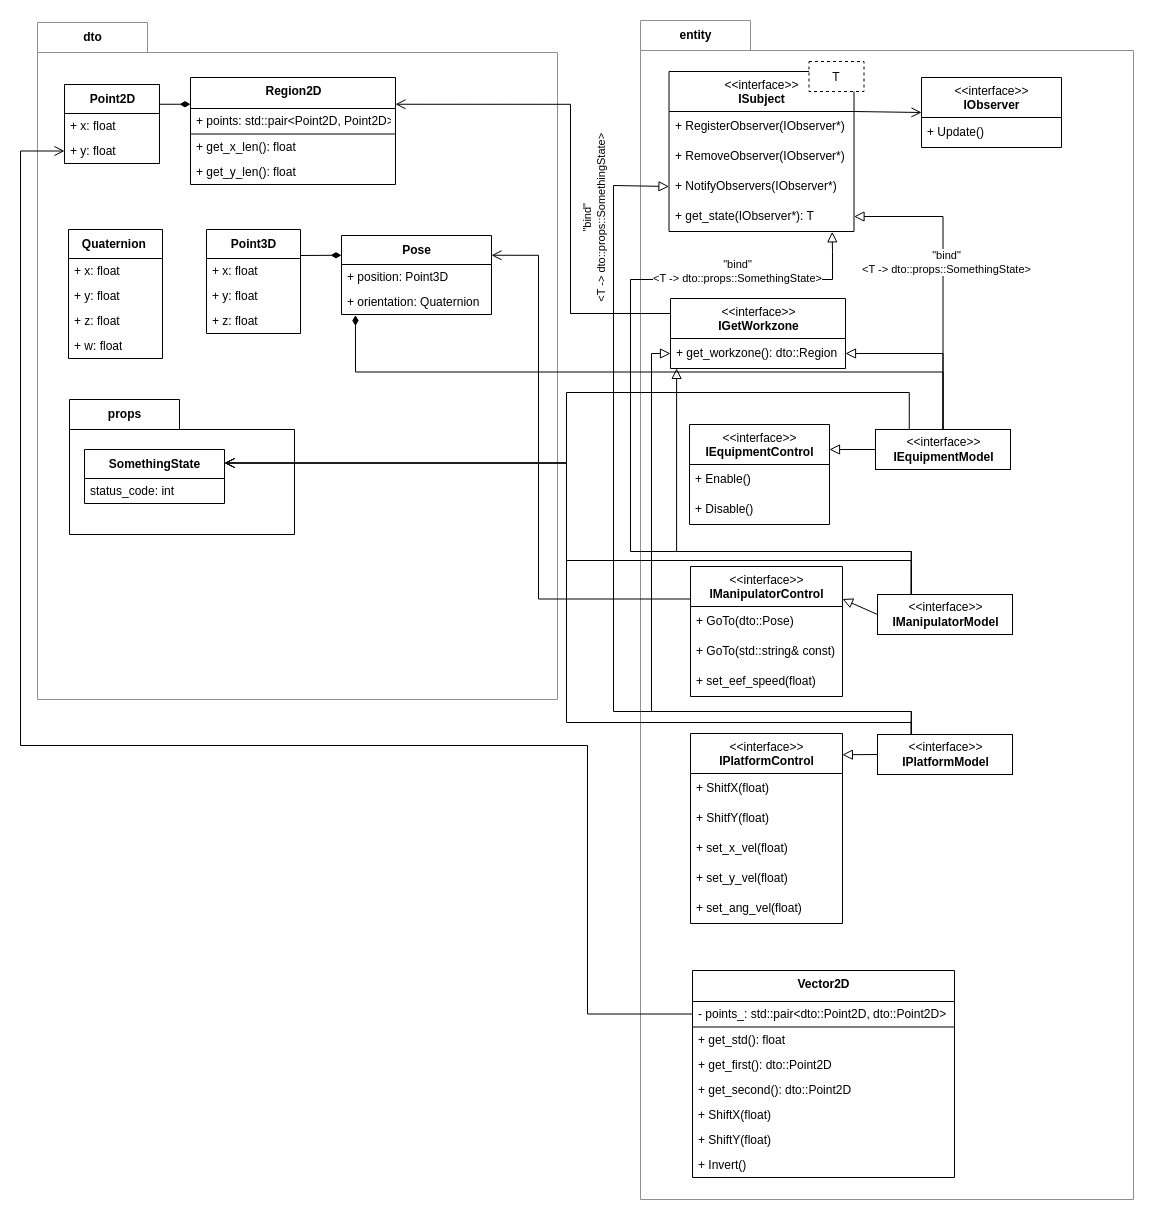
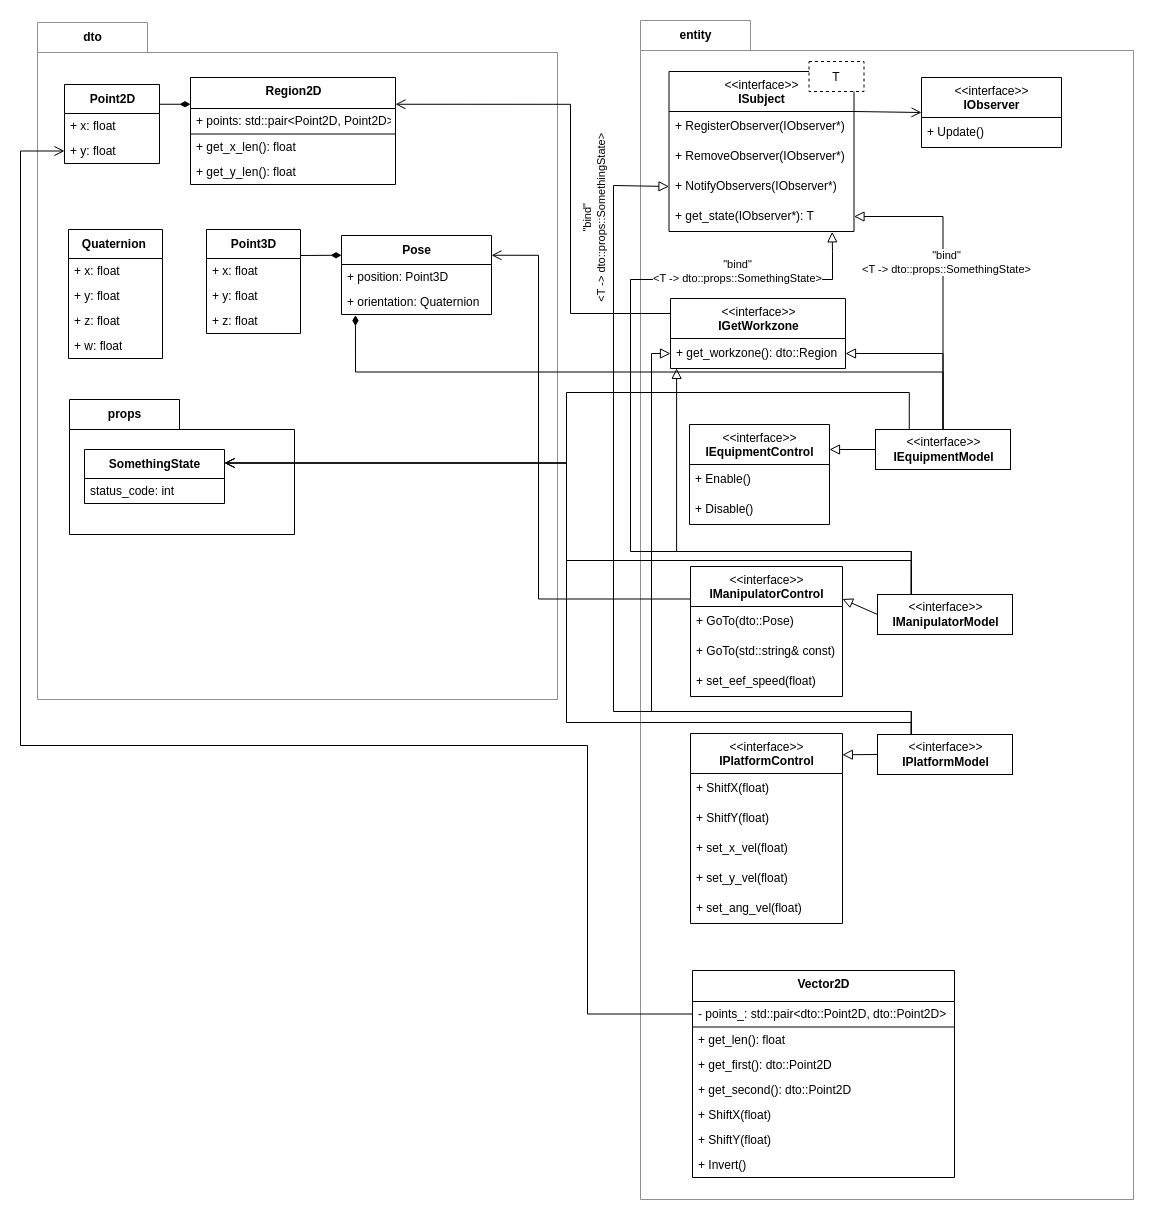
(753, 1041) -> (751, 1041)
